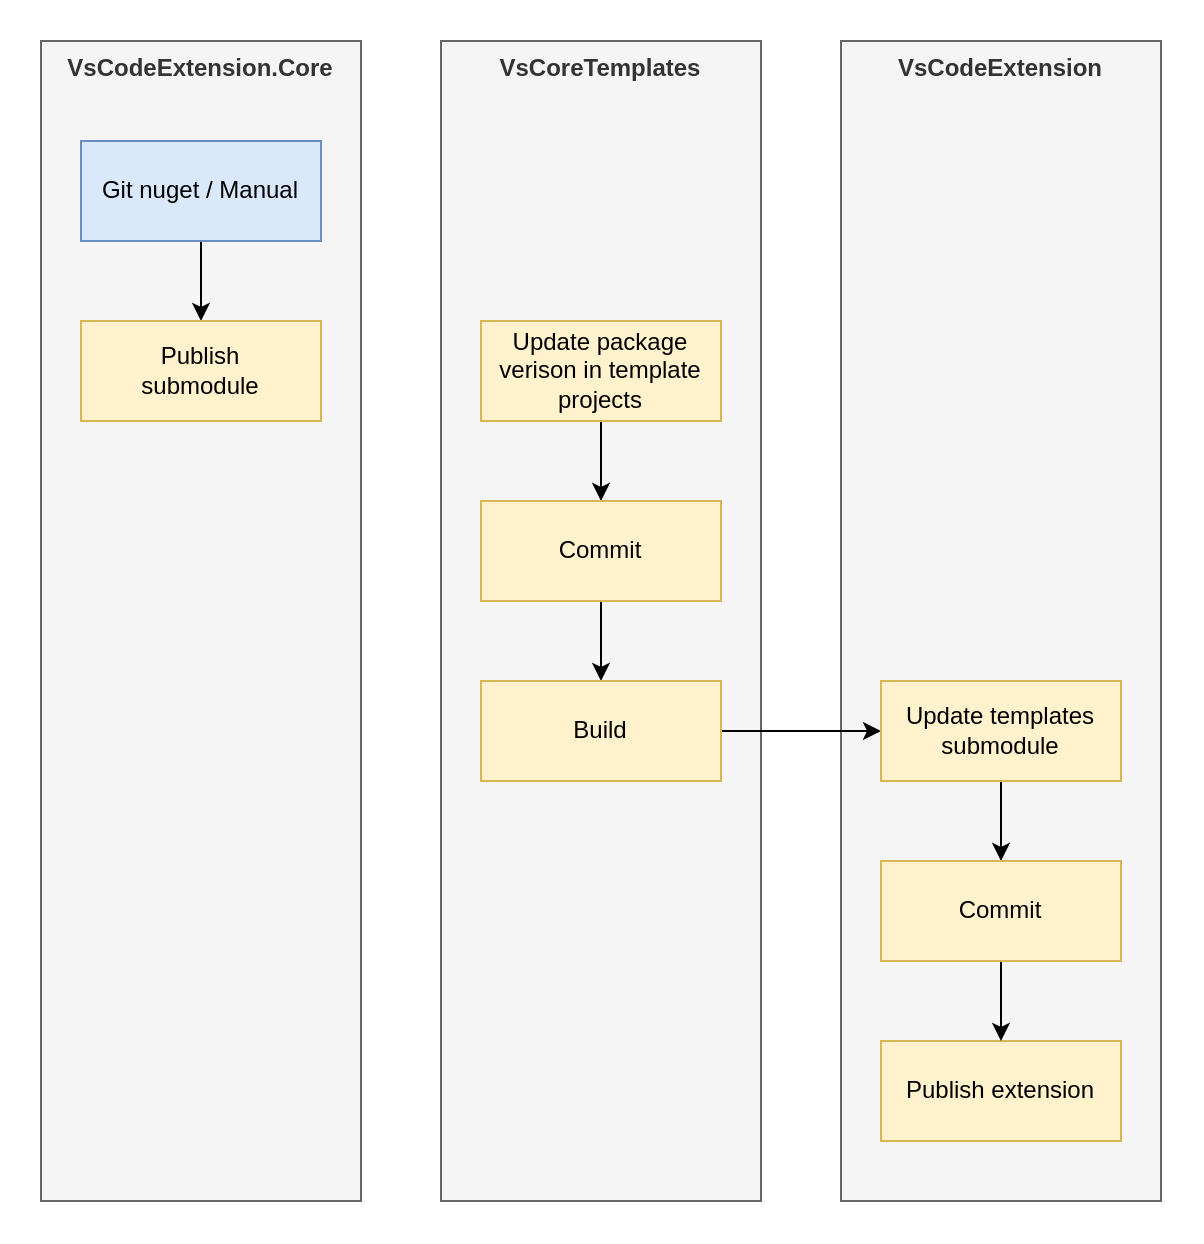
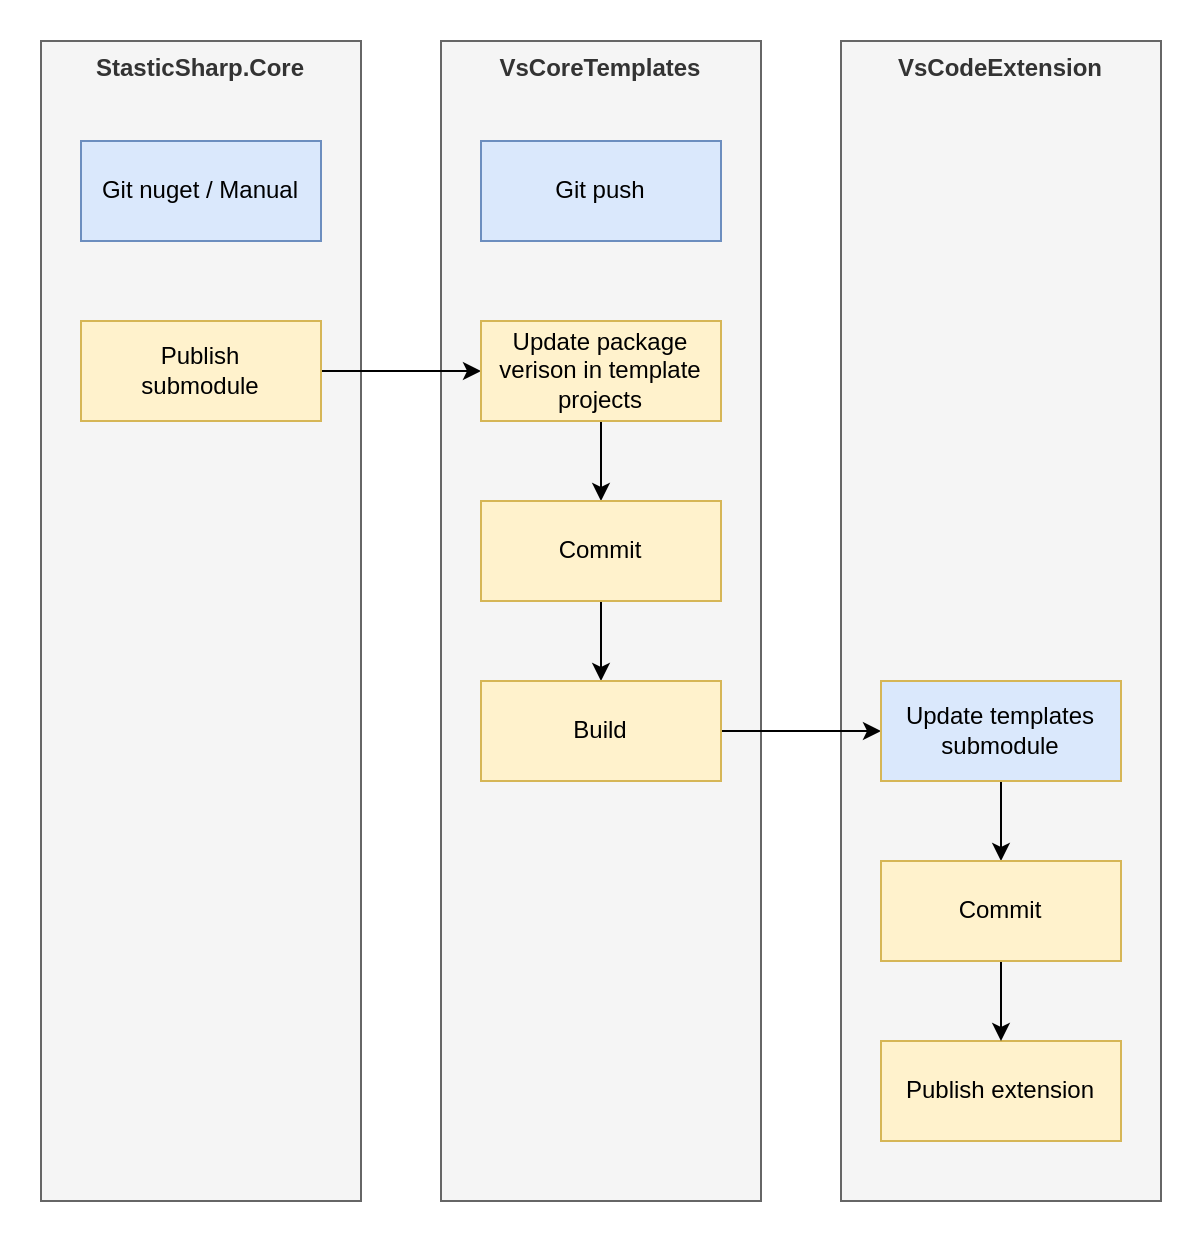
(201, 69) -> (201, 69)
none -> (601, 191)
(201, 274) -> none
none -> (394, 371)
(1001, 731) -> (1001, 731)
